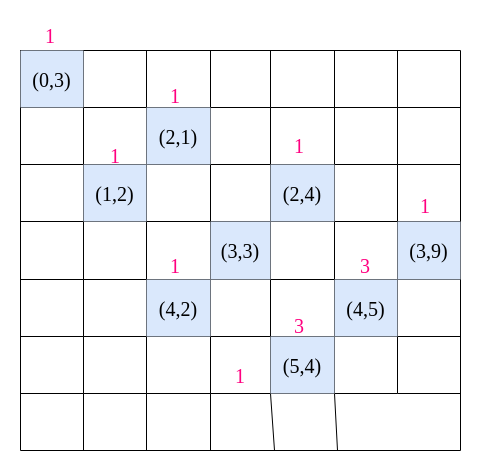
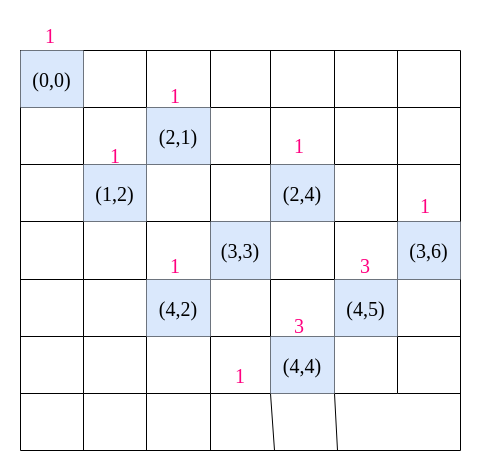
(52, 80) -> (52, 80)
(429, 251) -> (429, 251)
(303, 366) -> (303, 366)
